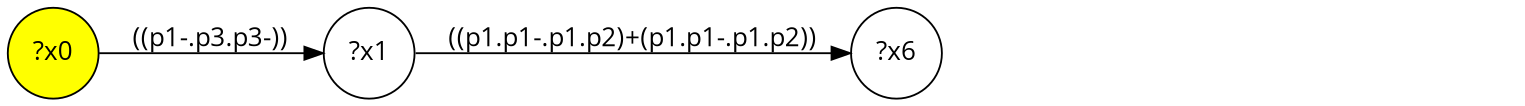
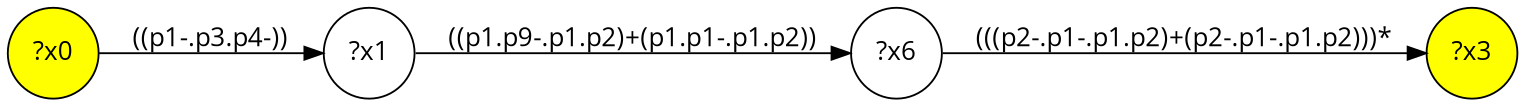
(211, 39) -> (211, 39)
(633, 39) -> (633, 39)
none -> (1472, 53)
